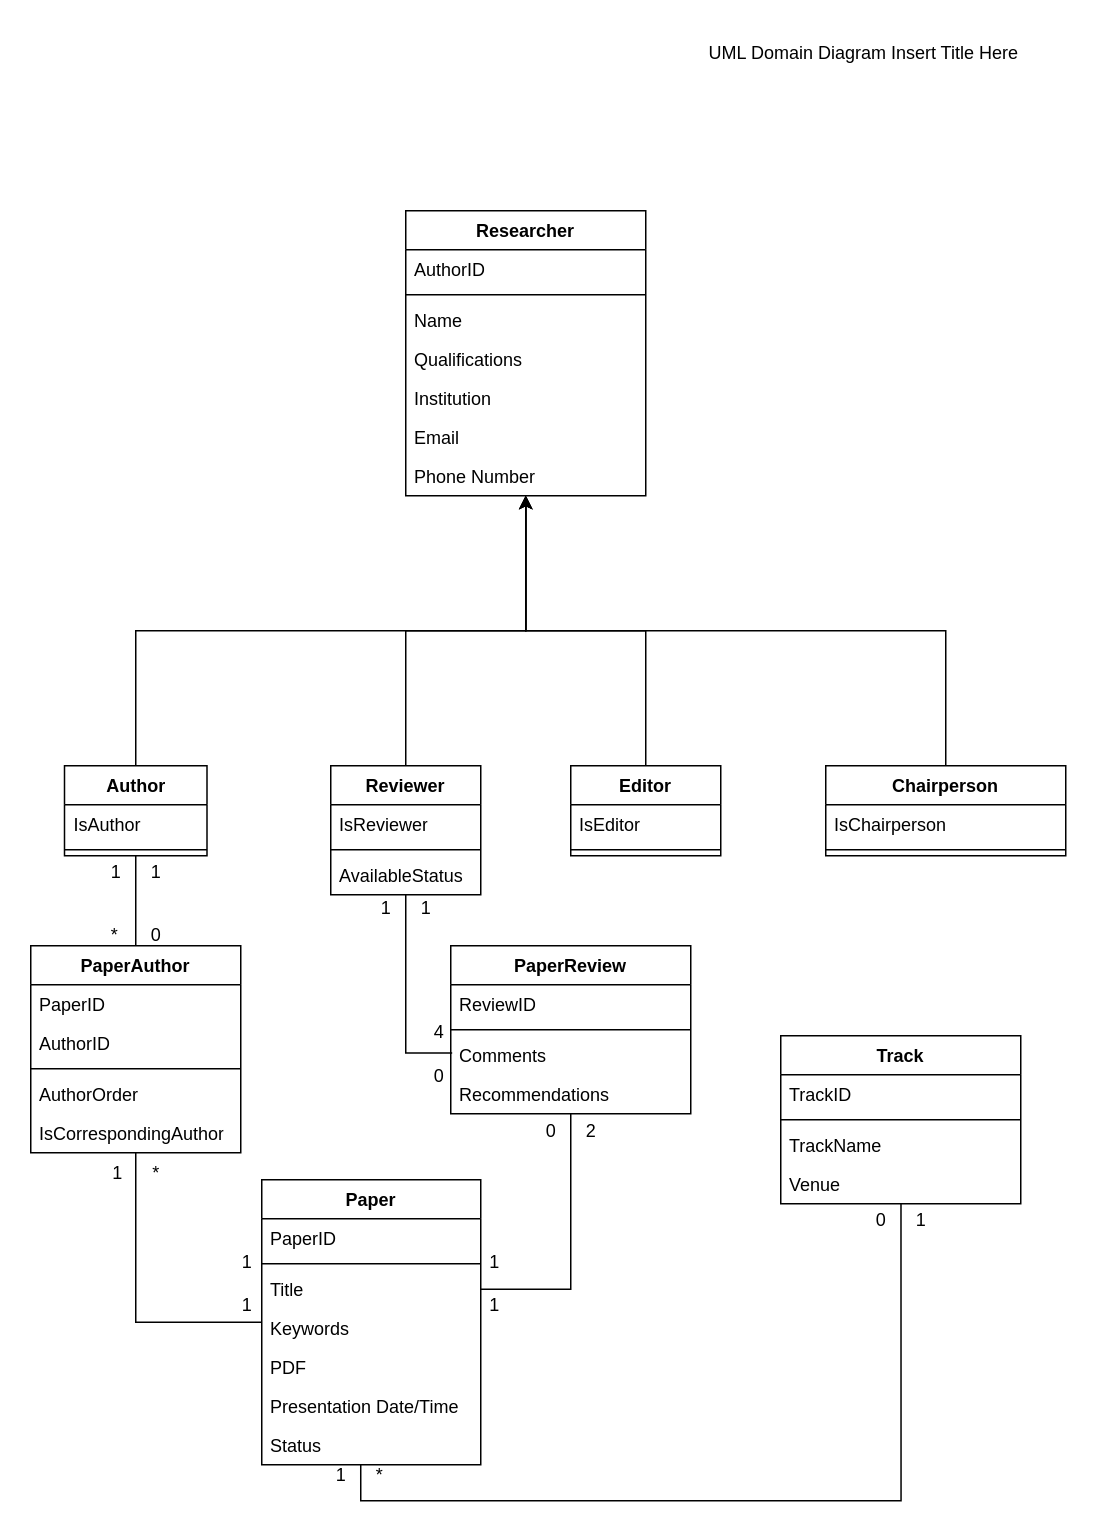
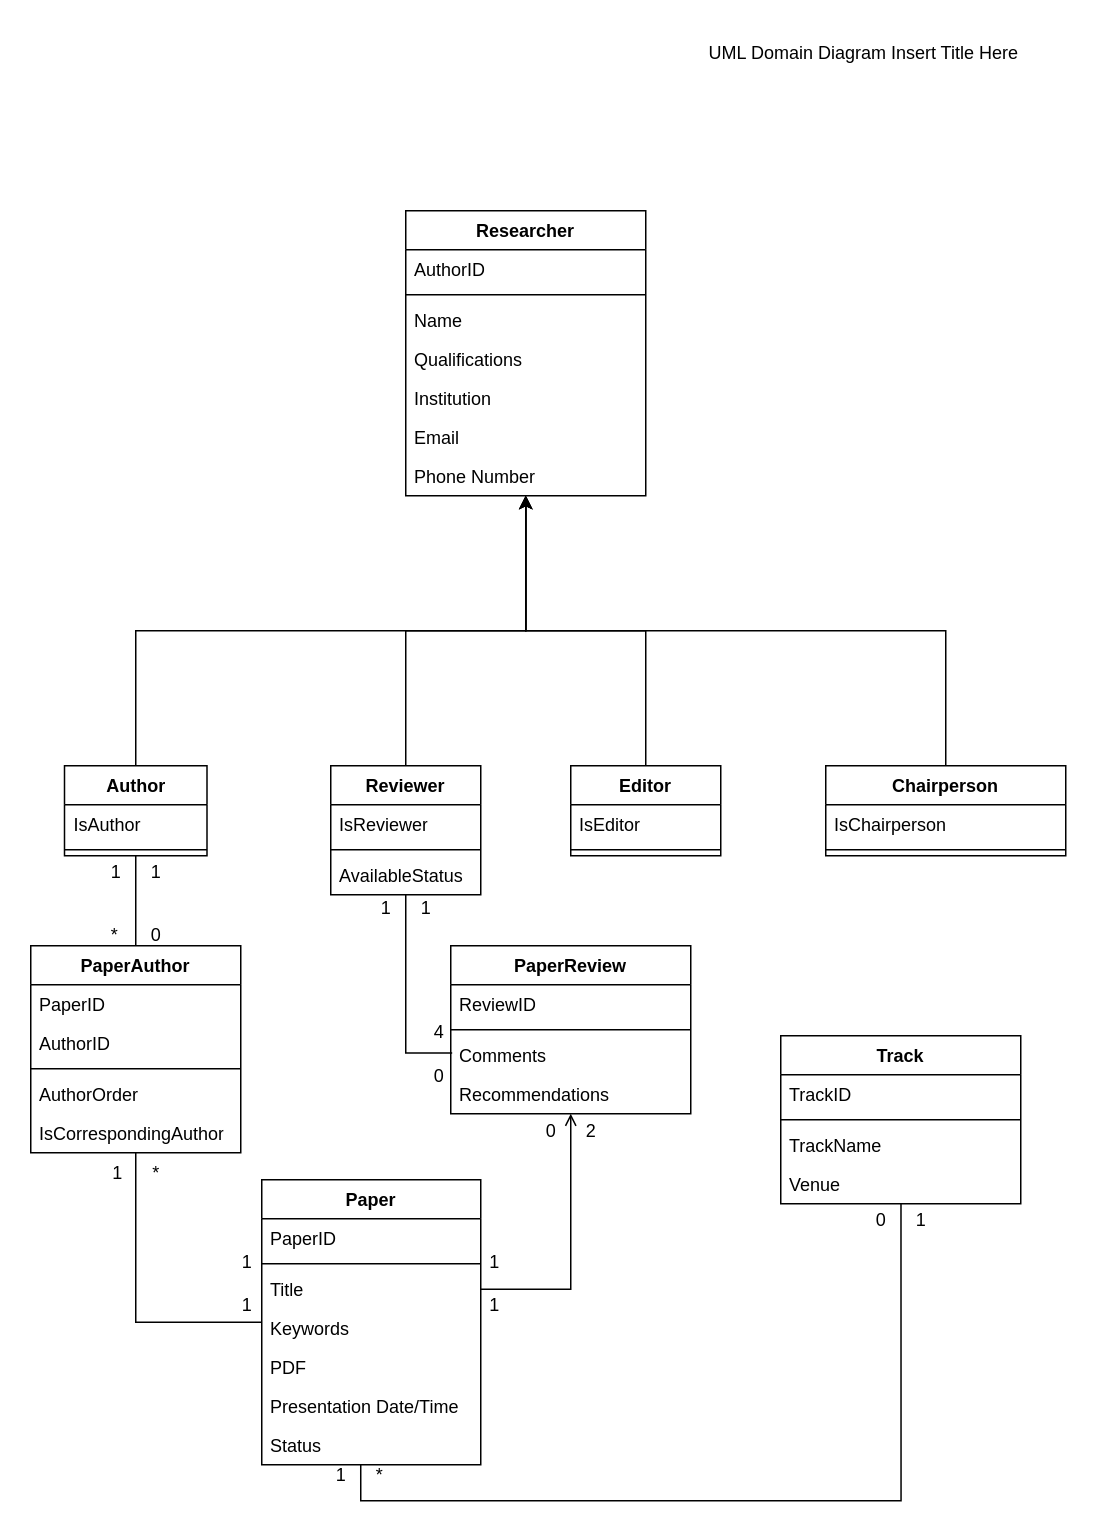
(571, 1120) -> (571, 1121)
